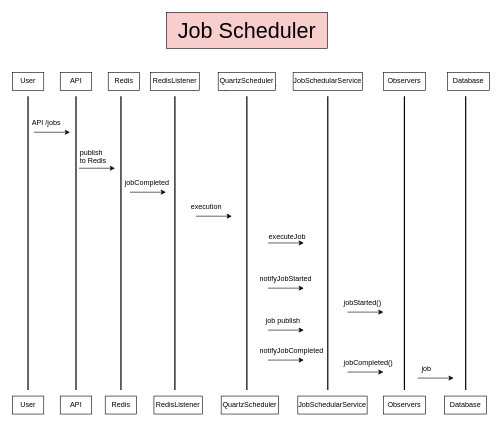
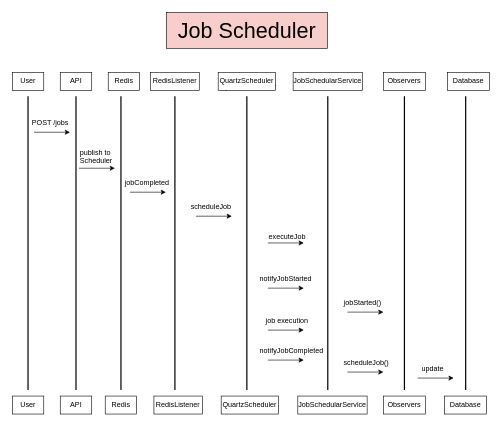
(49, 123) -> (51, 123)
(95, 157) -> (95, 161)
(208, 207) -> (212, 207)
(285, 321) -> (290, 321)
(371, 363) -> (369, 363)
(428, 369) -> (434, 369)
